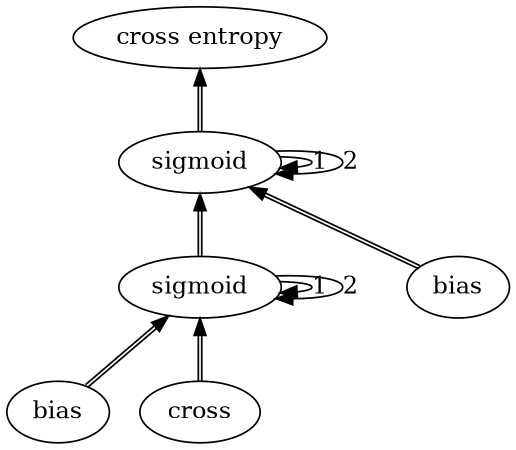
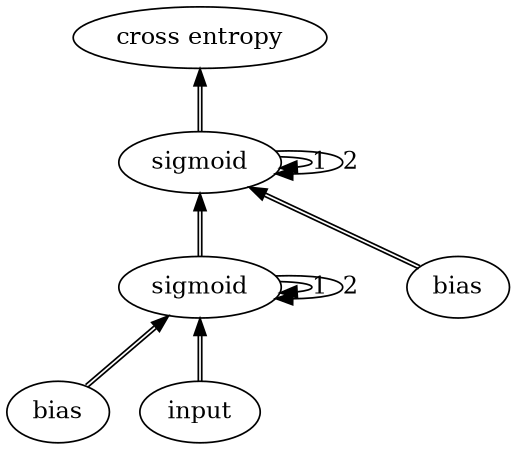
(200, 412) -> (200, 412)
